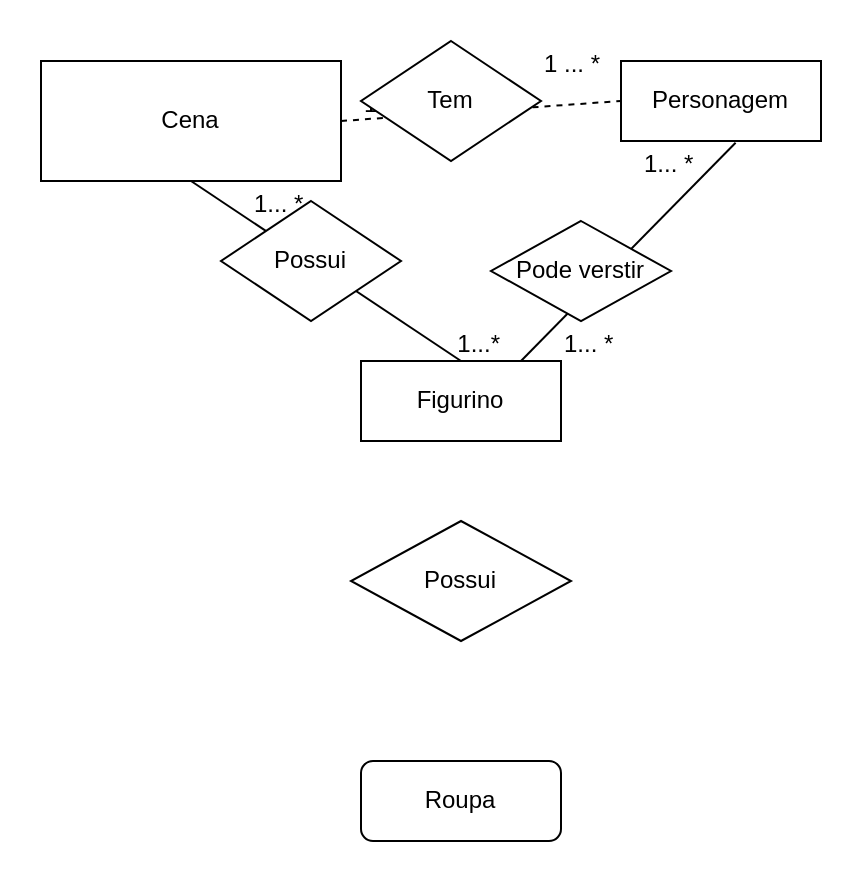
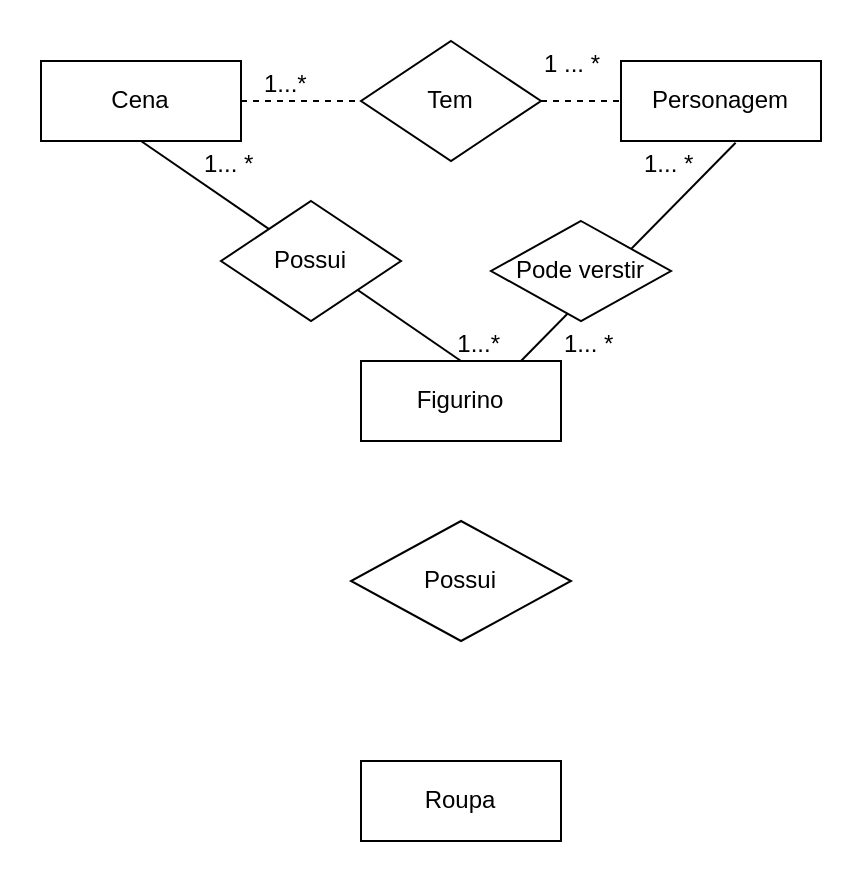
(191, 121) -> (141, 101)
(461, 801) -> (461, 801)
